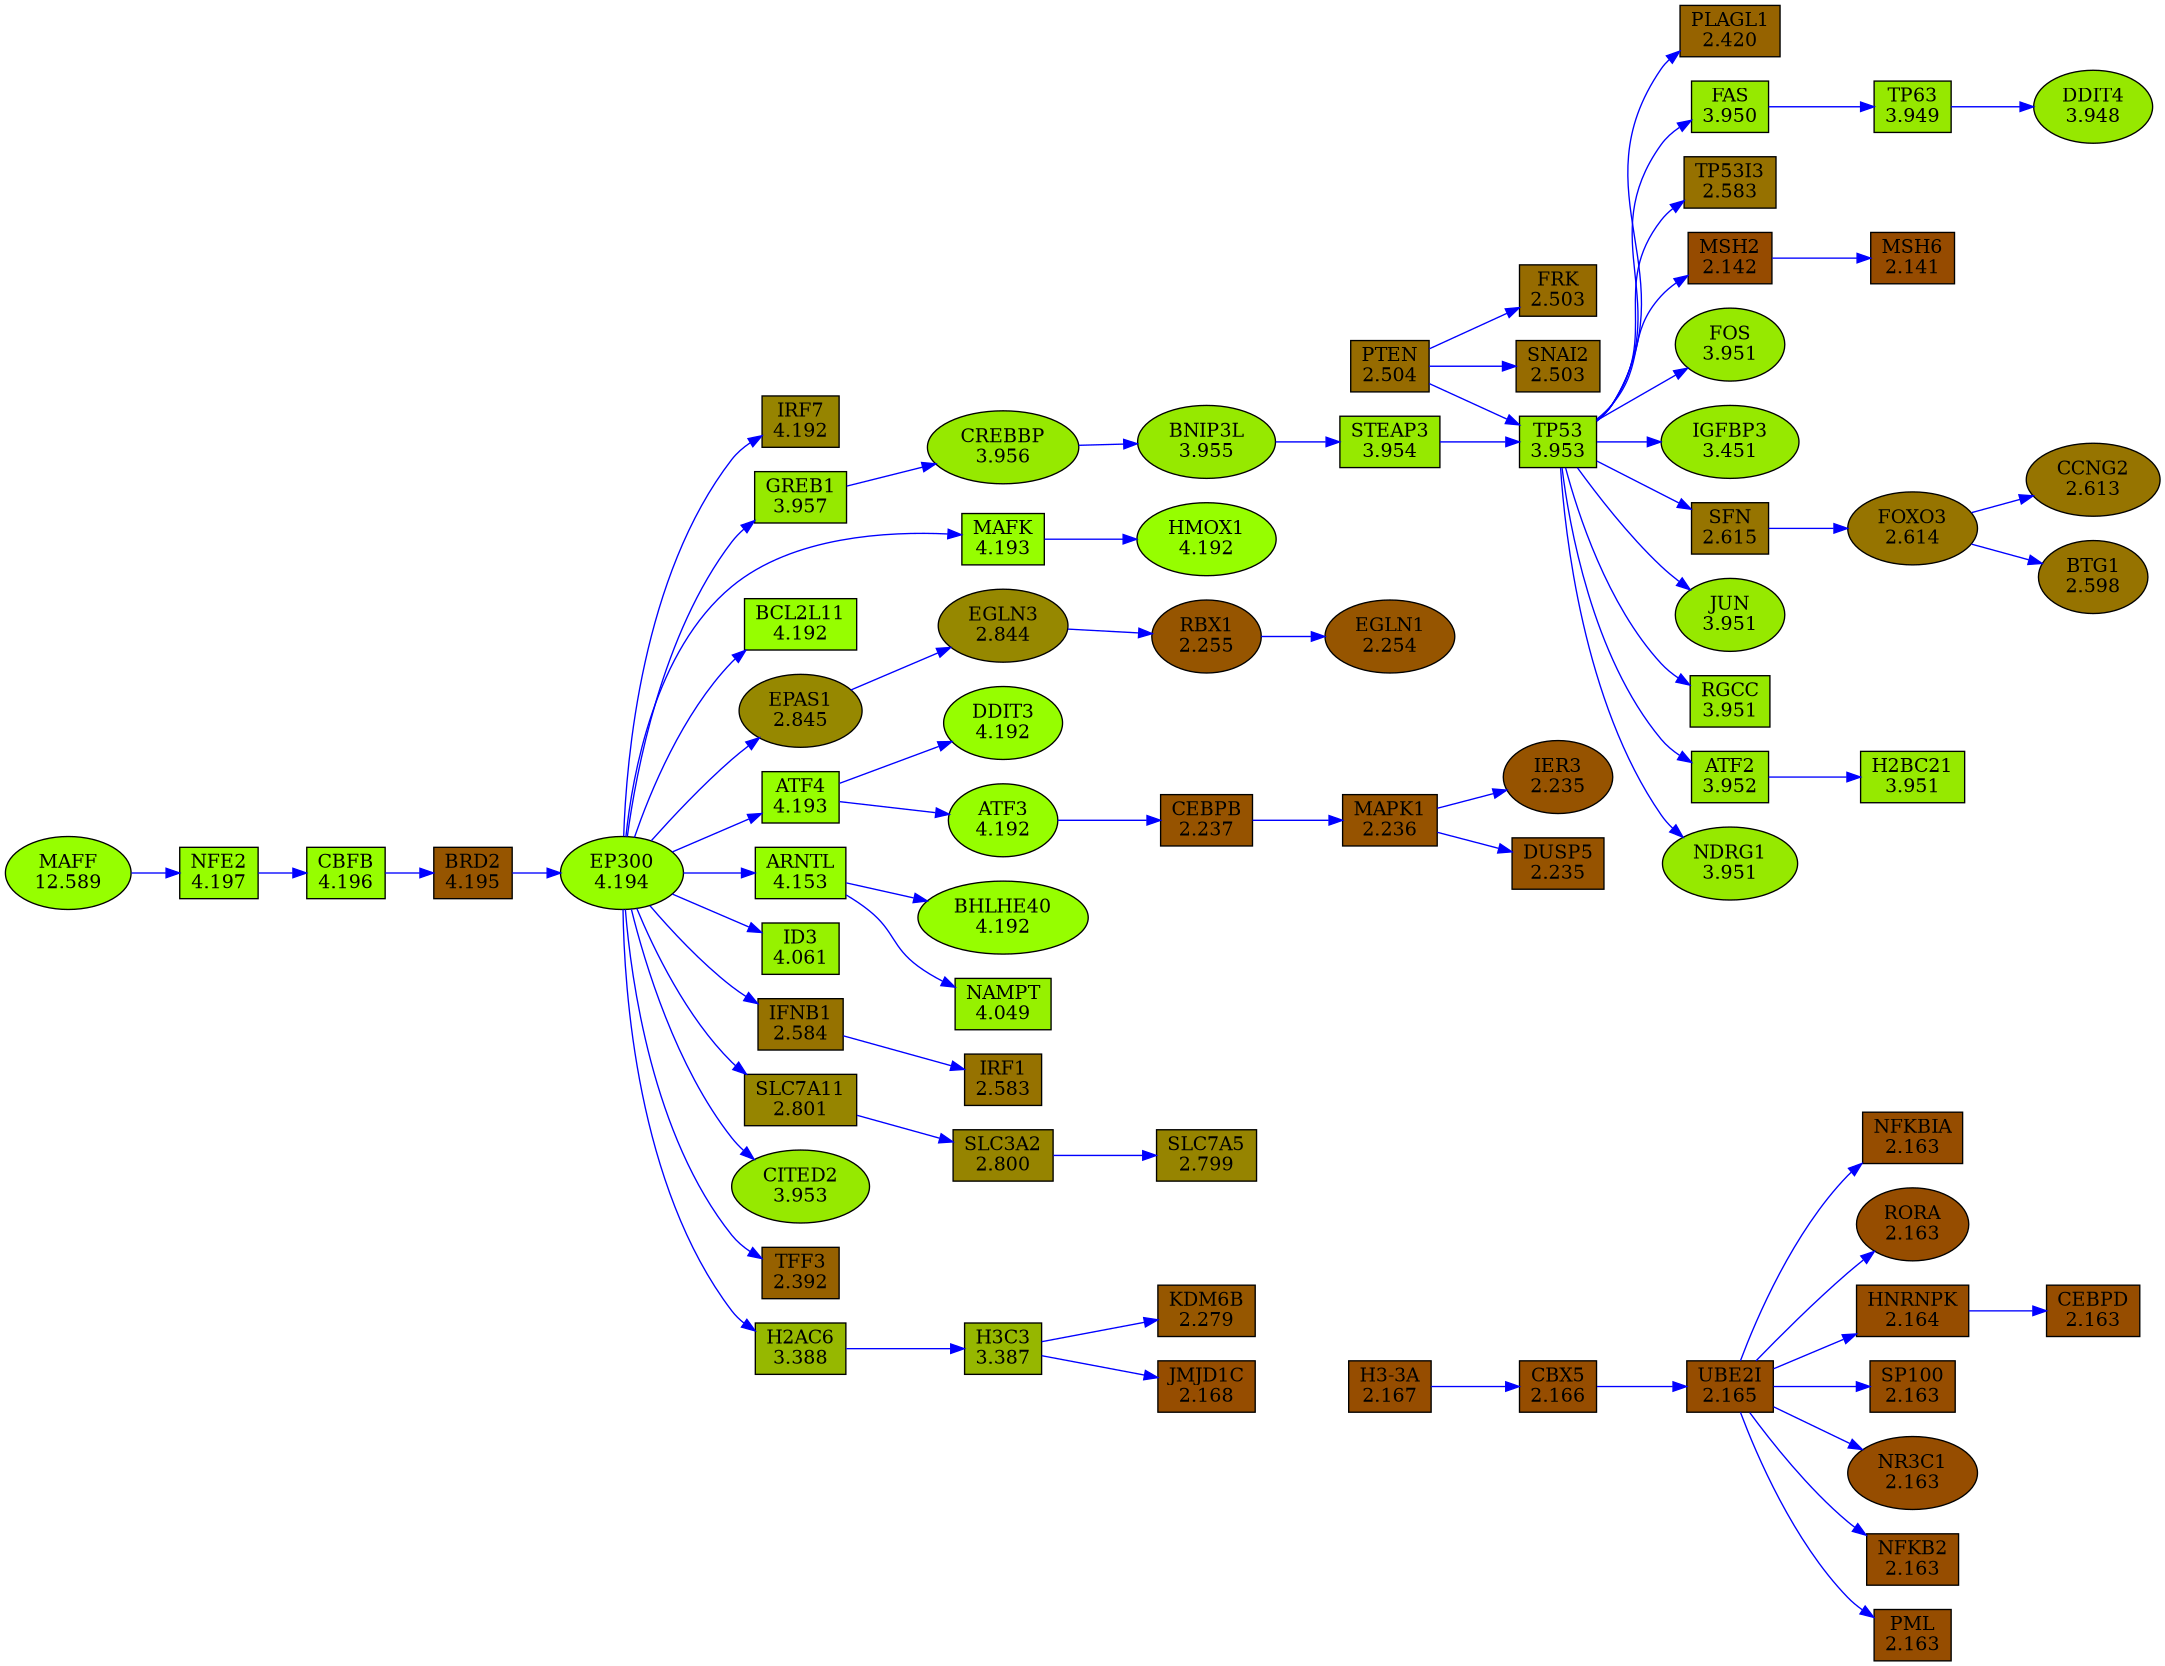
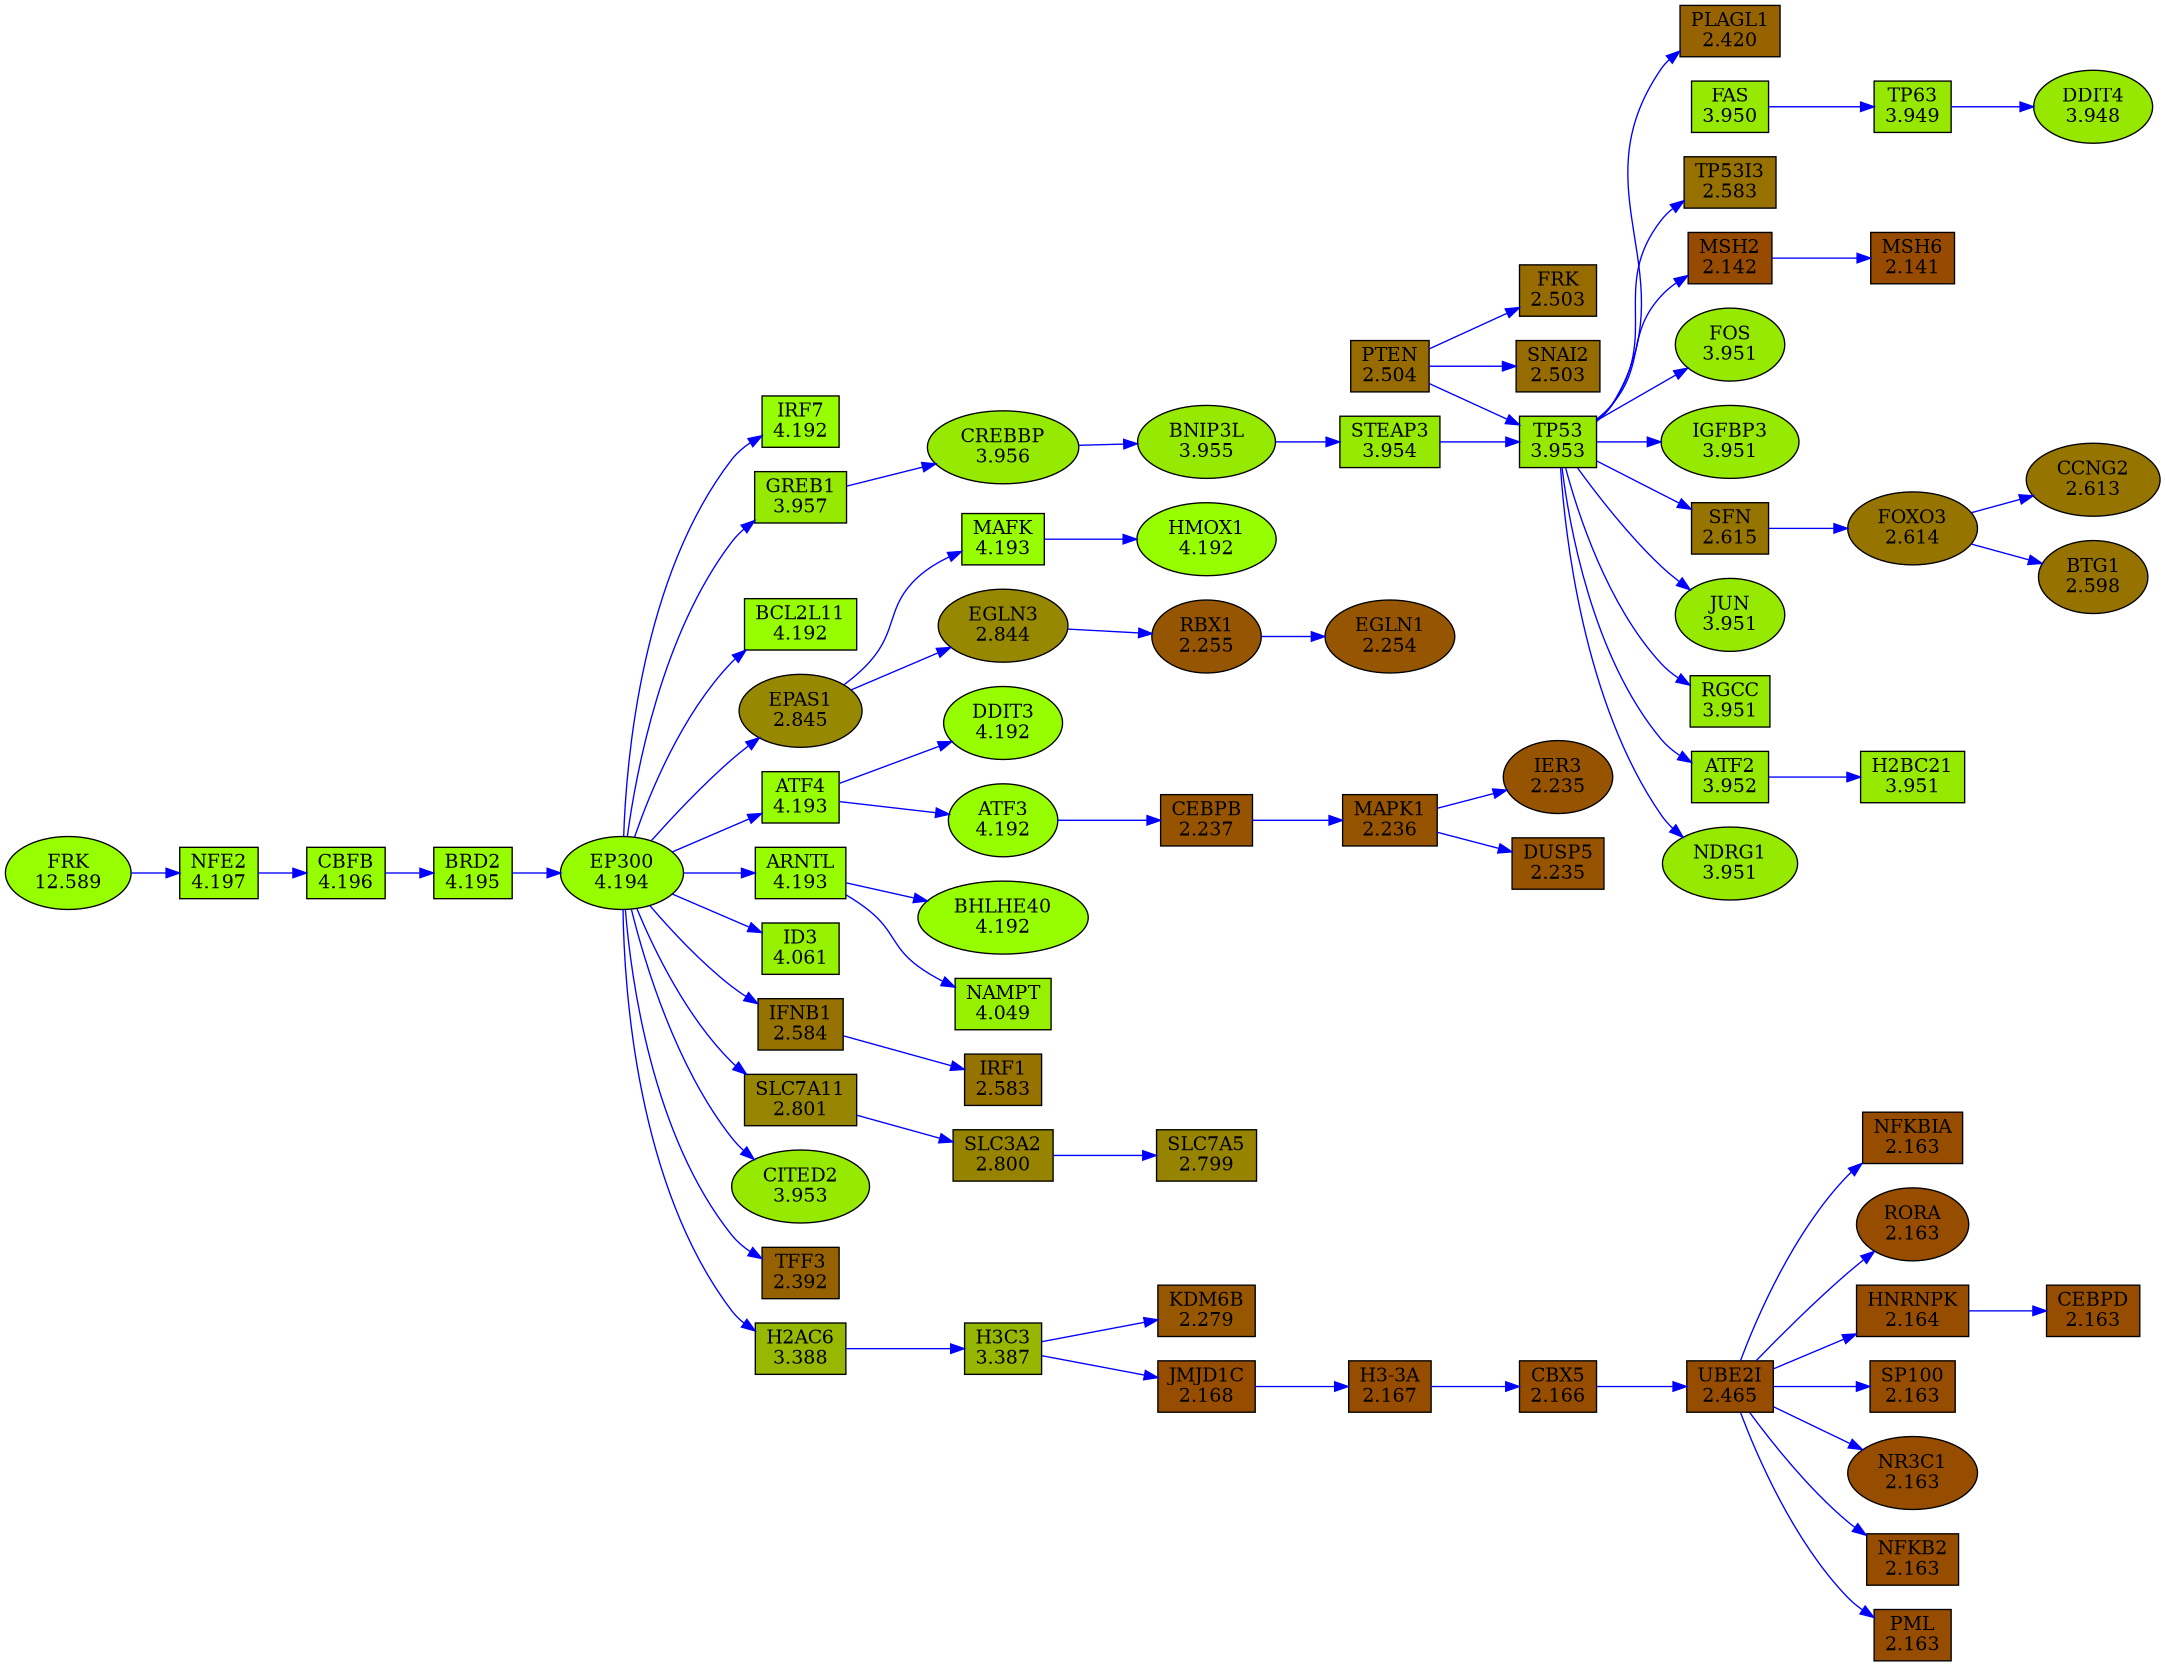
(1638, 194) -> none
(801, 422) -> (801, 422)
(1730, 442) -> (1730, 442)
(714, 604) -> (893, 617)
(68, 873) -> (68, 873)
(473, 873) -> (473, 873)
(801, 873) -> (801, 873)
none -> (1295, 1387)
(1730, 1387) -> (1730, 1387)
